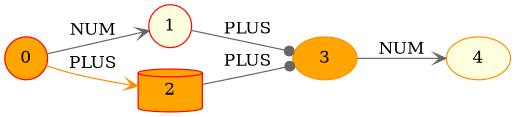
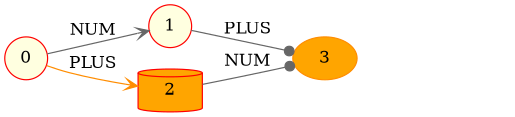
(26, 58) -> (26, 58)
(478, 58) -> none
(248, 61) -> (248, 61)
